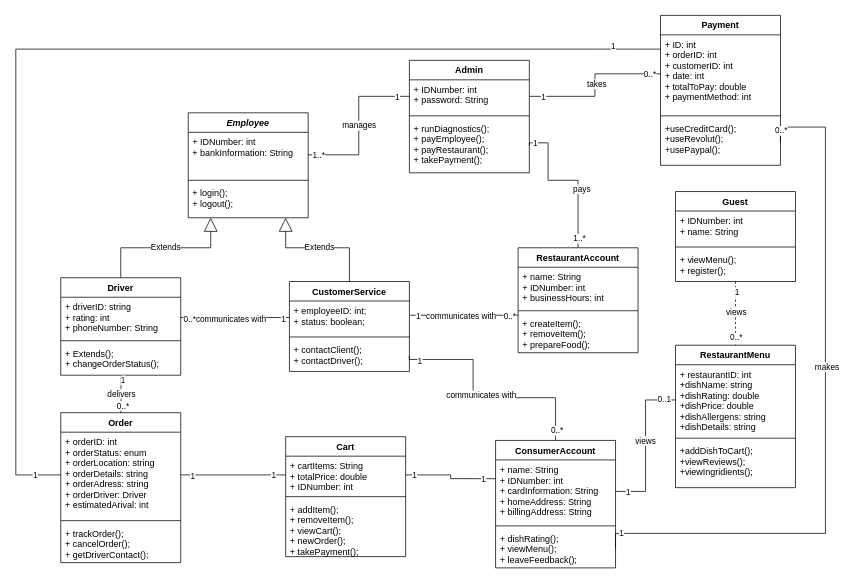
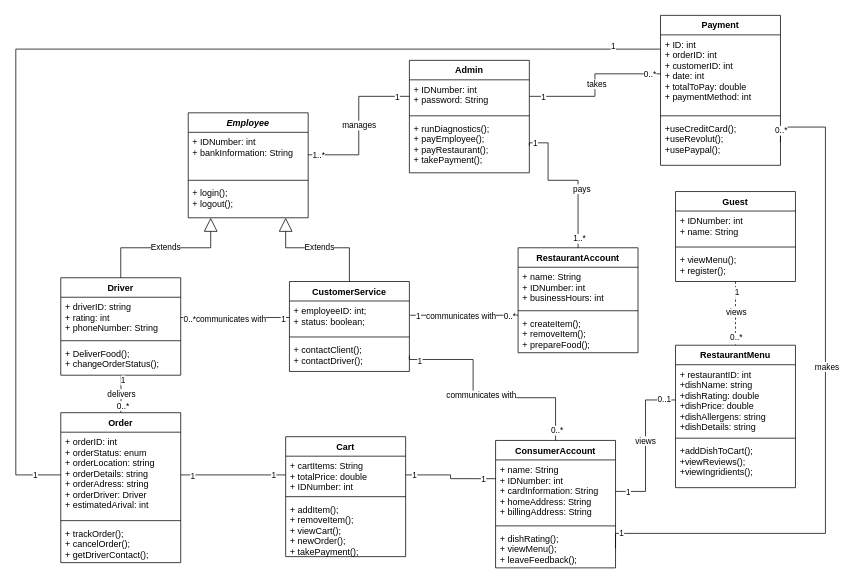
(92, 354) -> (100, 354)
